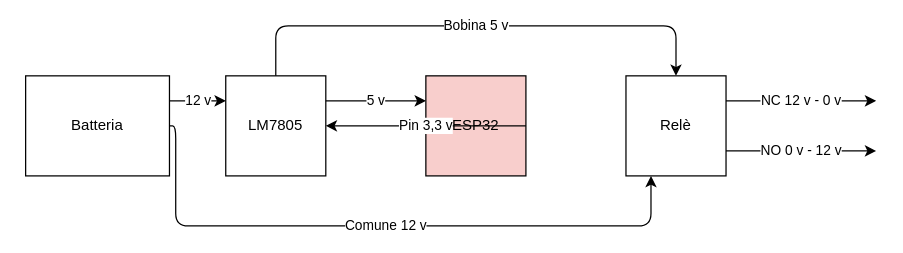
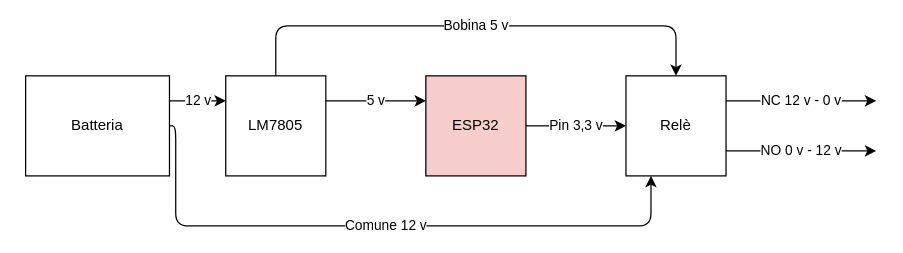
(430, 126) -> (572, 126)
